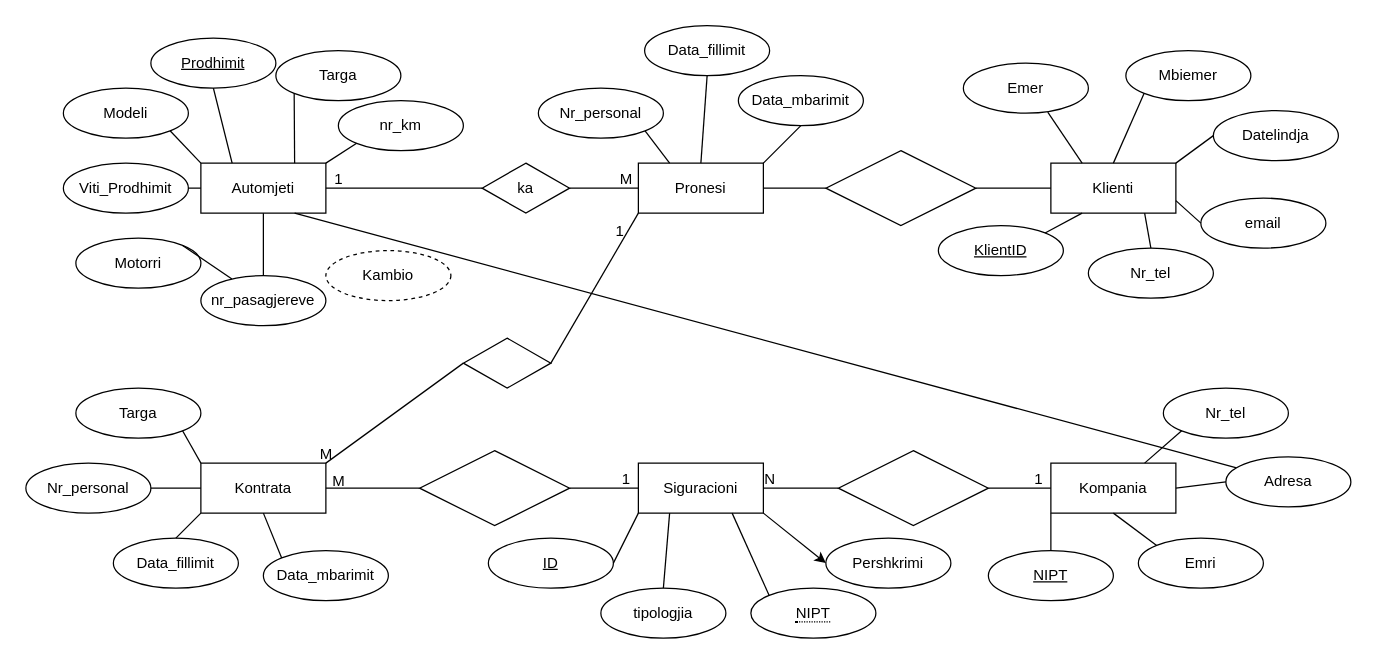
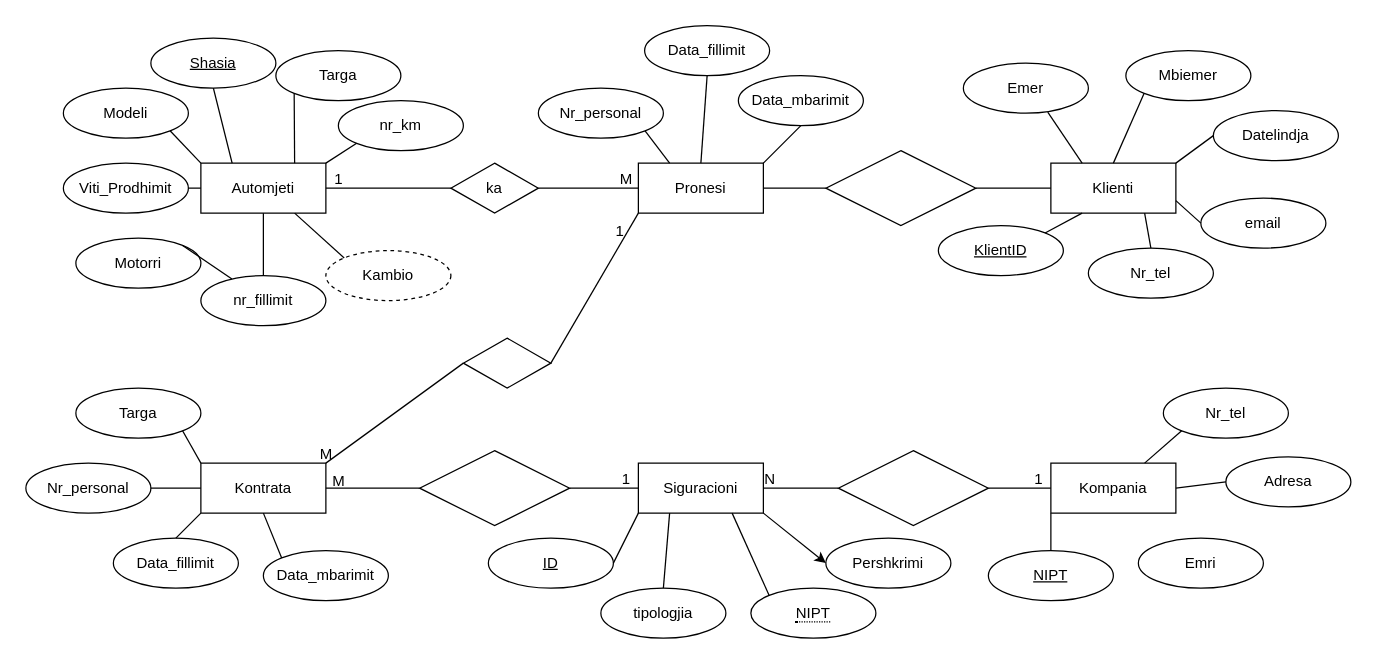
(213, 63) -> (213, 63)
(526, 188) -> (494, 188)
(263, 301) -> (263, 301)
(765, 340) -> (319, 236)
(1135, 529) -> none
